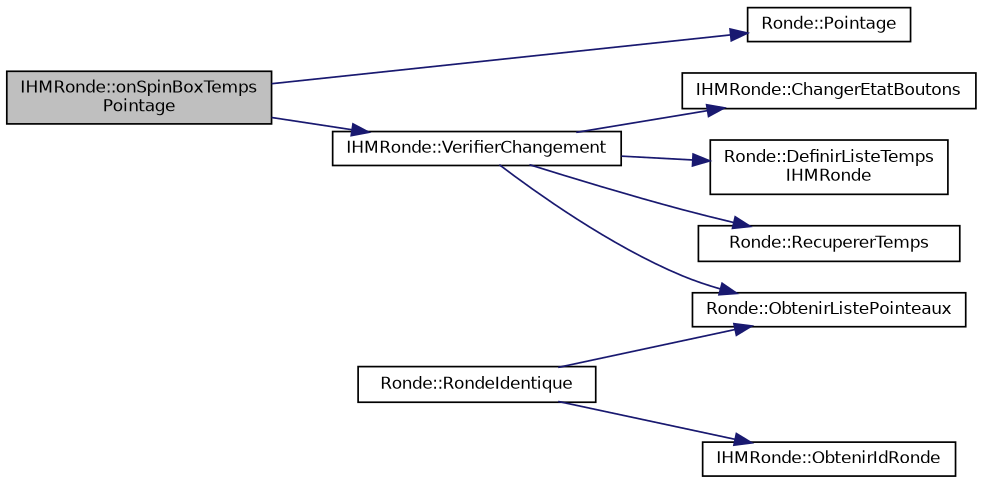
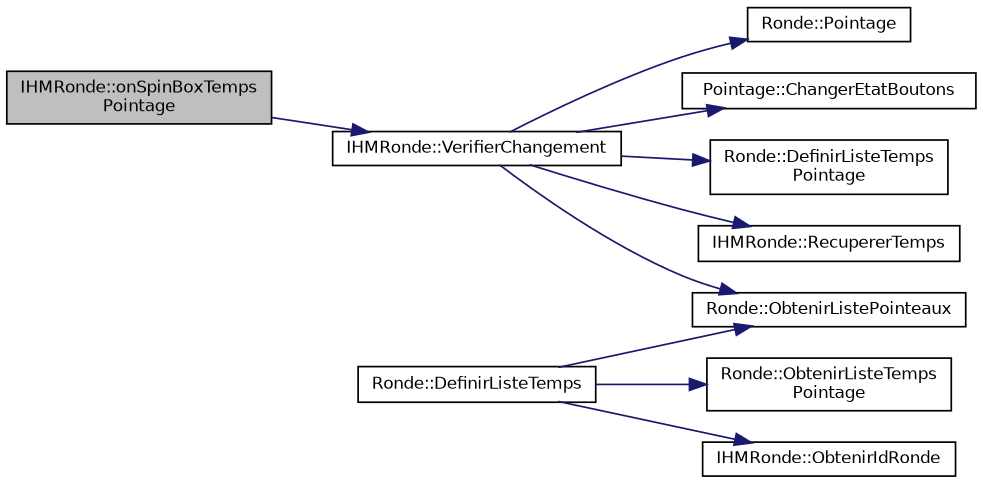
(501, 59) -> (618, 81)
(829, 91) -> (829, 91)
(829, 167) -> (829, 167)
(829, 244) -> (829, 244)
(477, 384) -> (477, 384)
none -> (829, 384)
